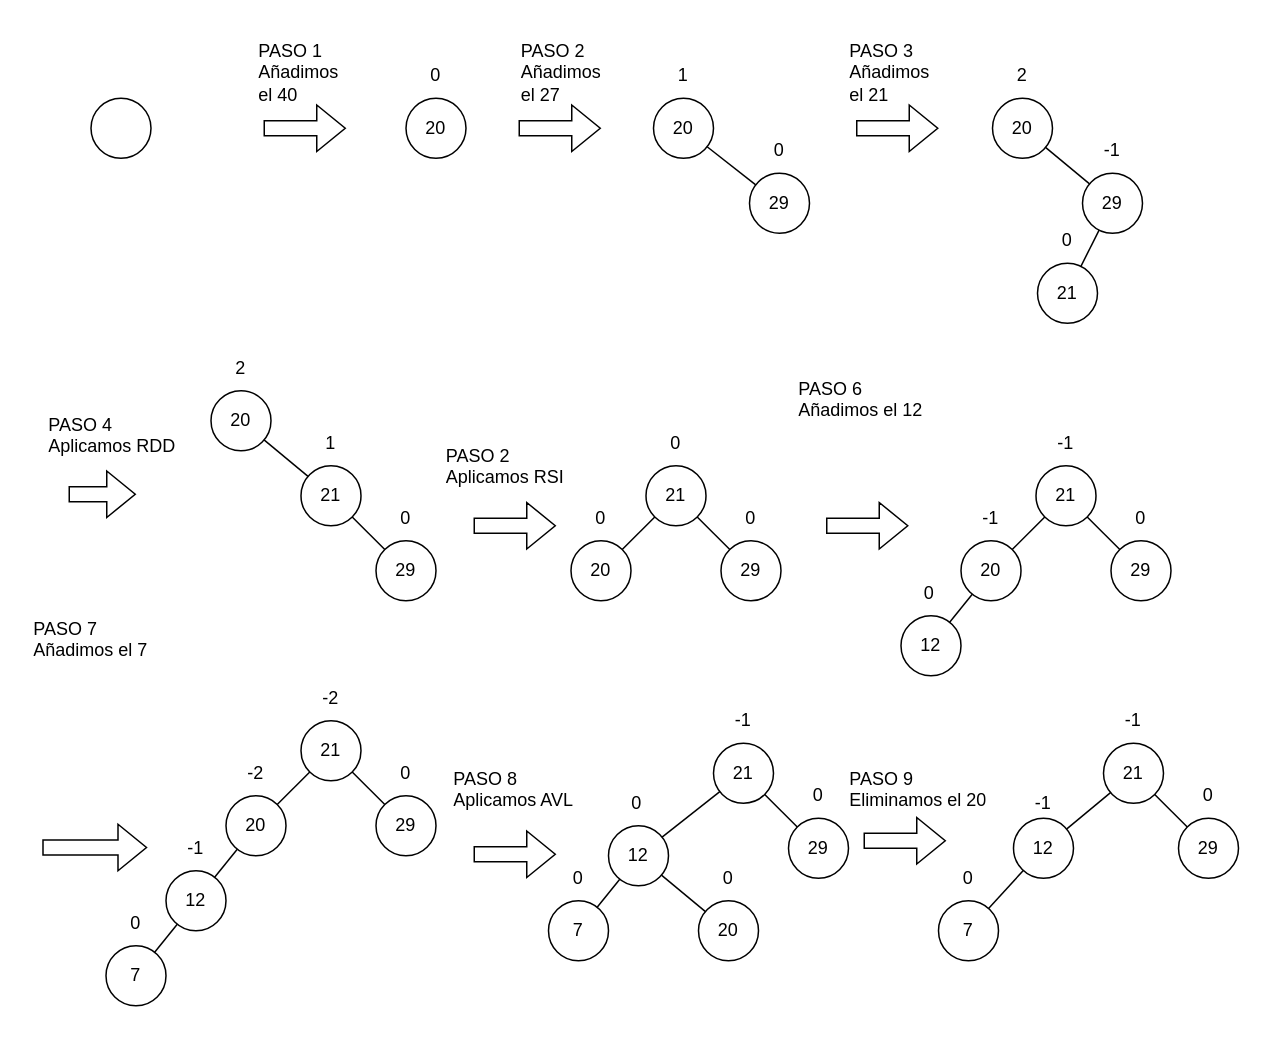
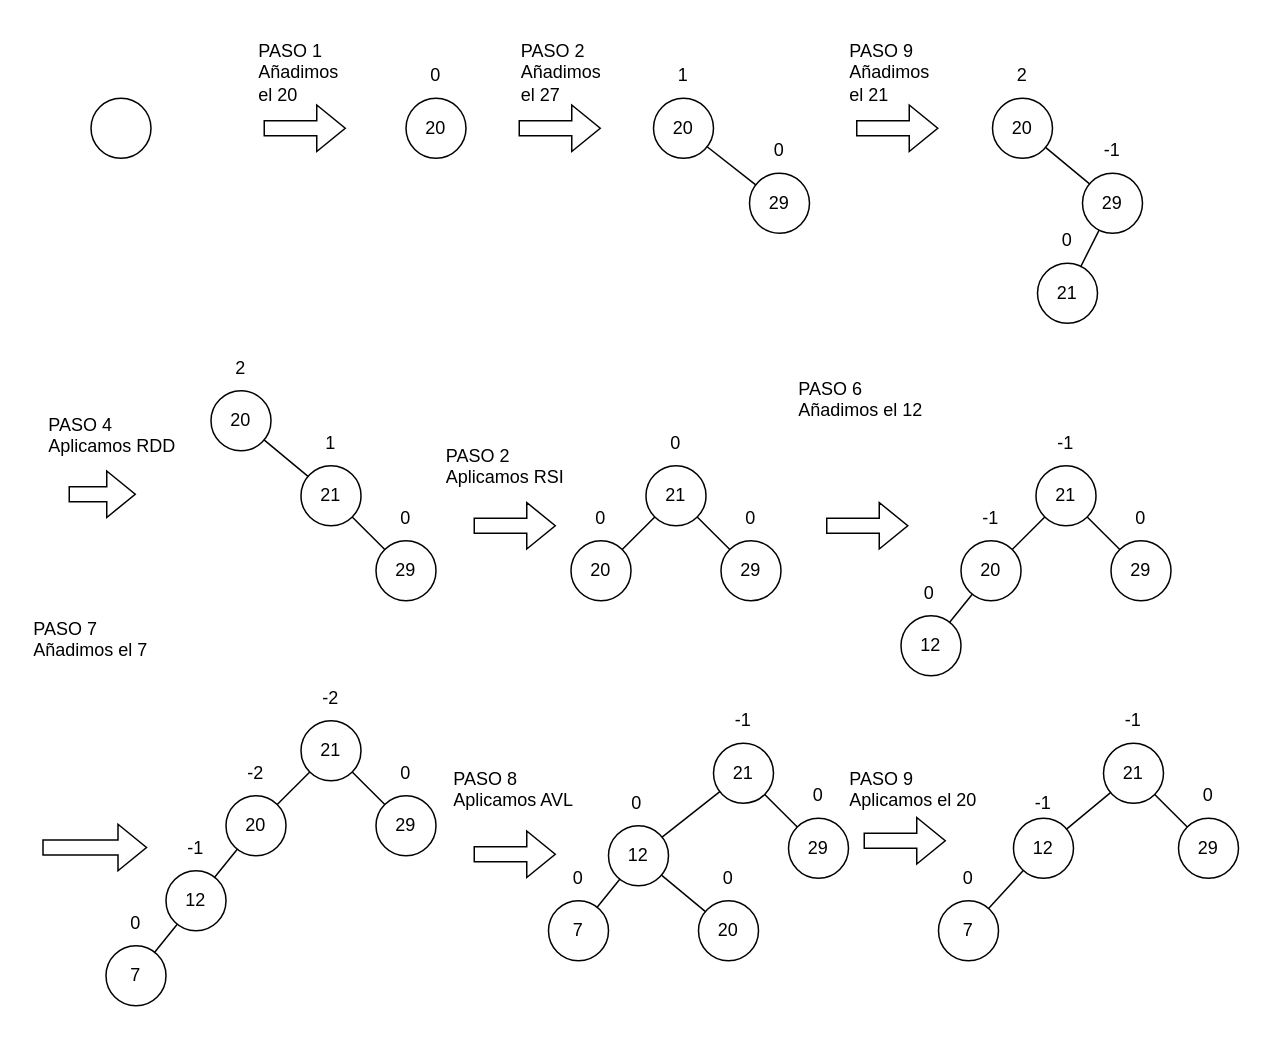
(302, 74) -> (302, 74)
(893, 74) -> (893, 74)
(916, 790) -> (914, 790)
